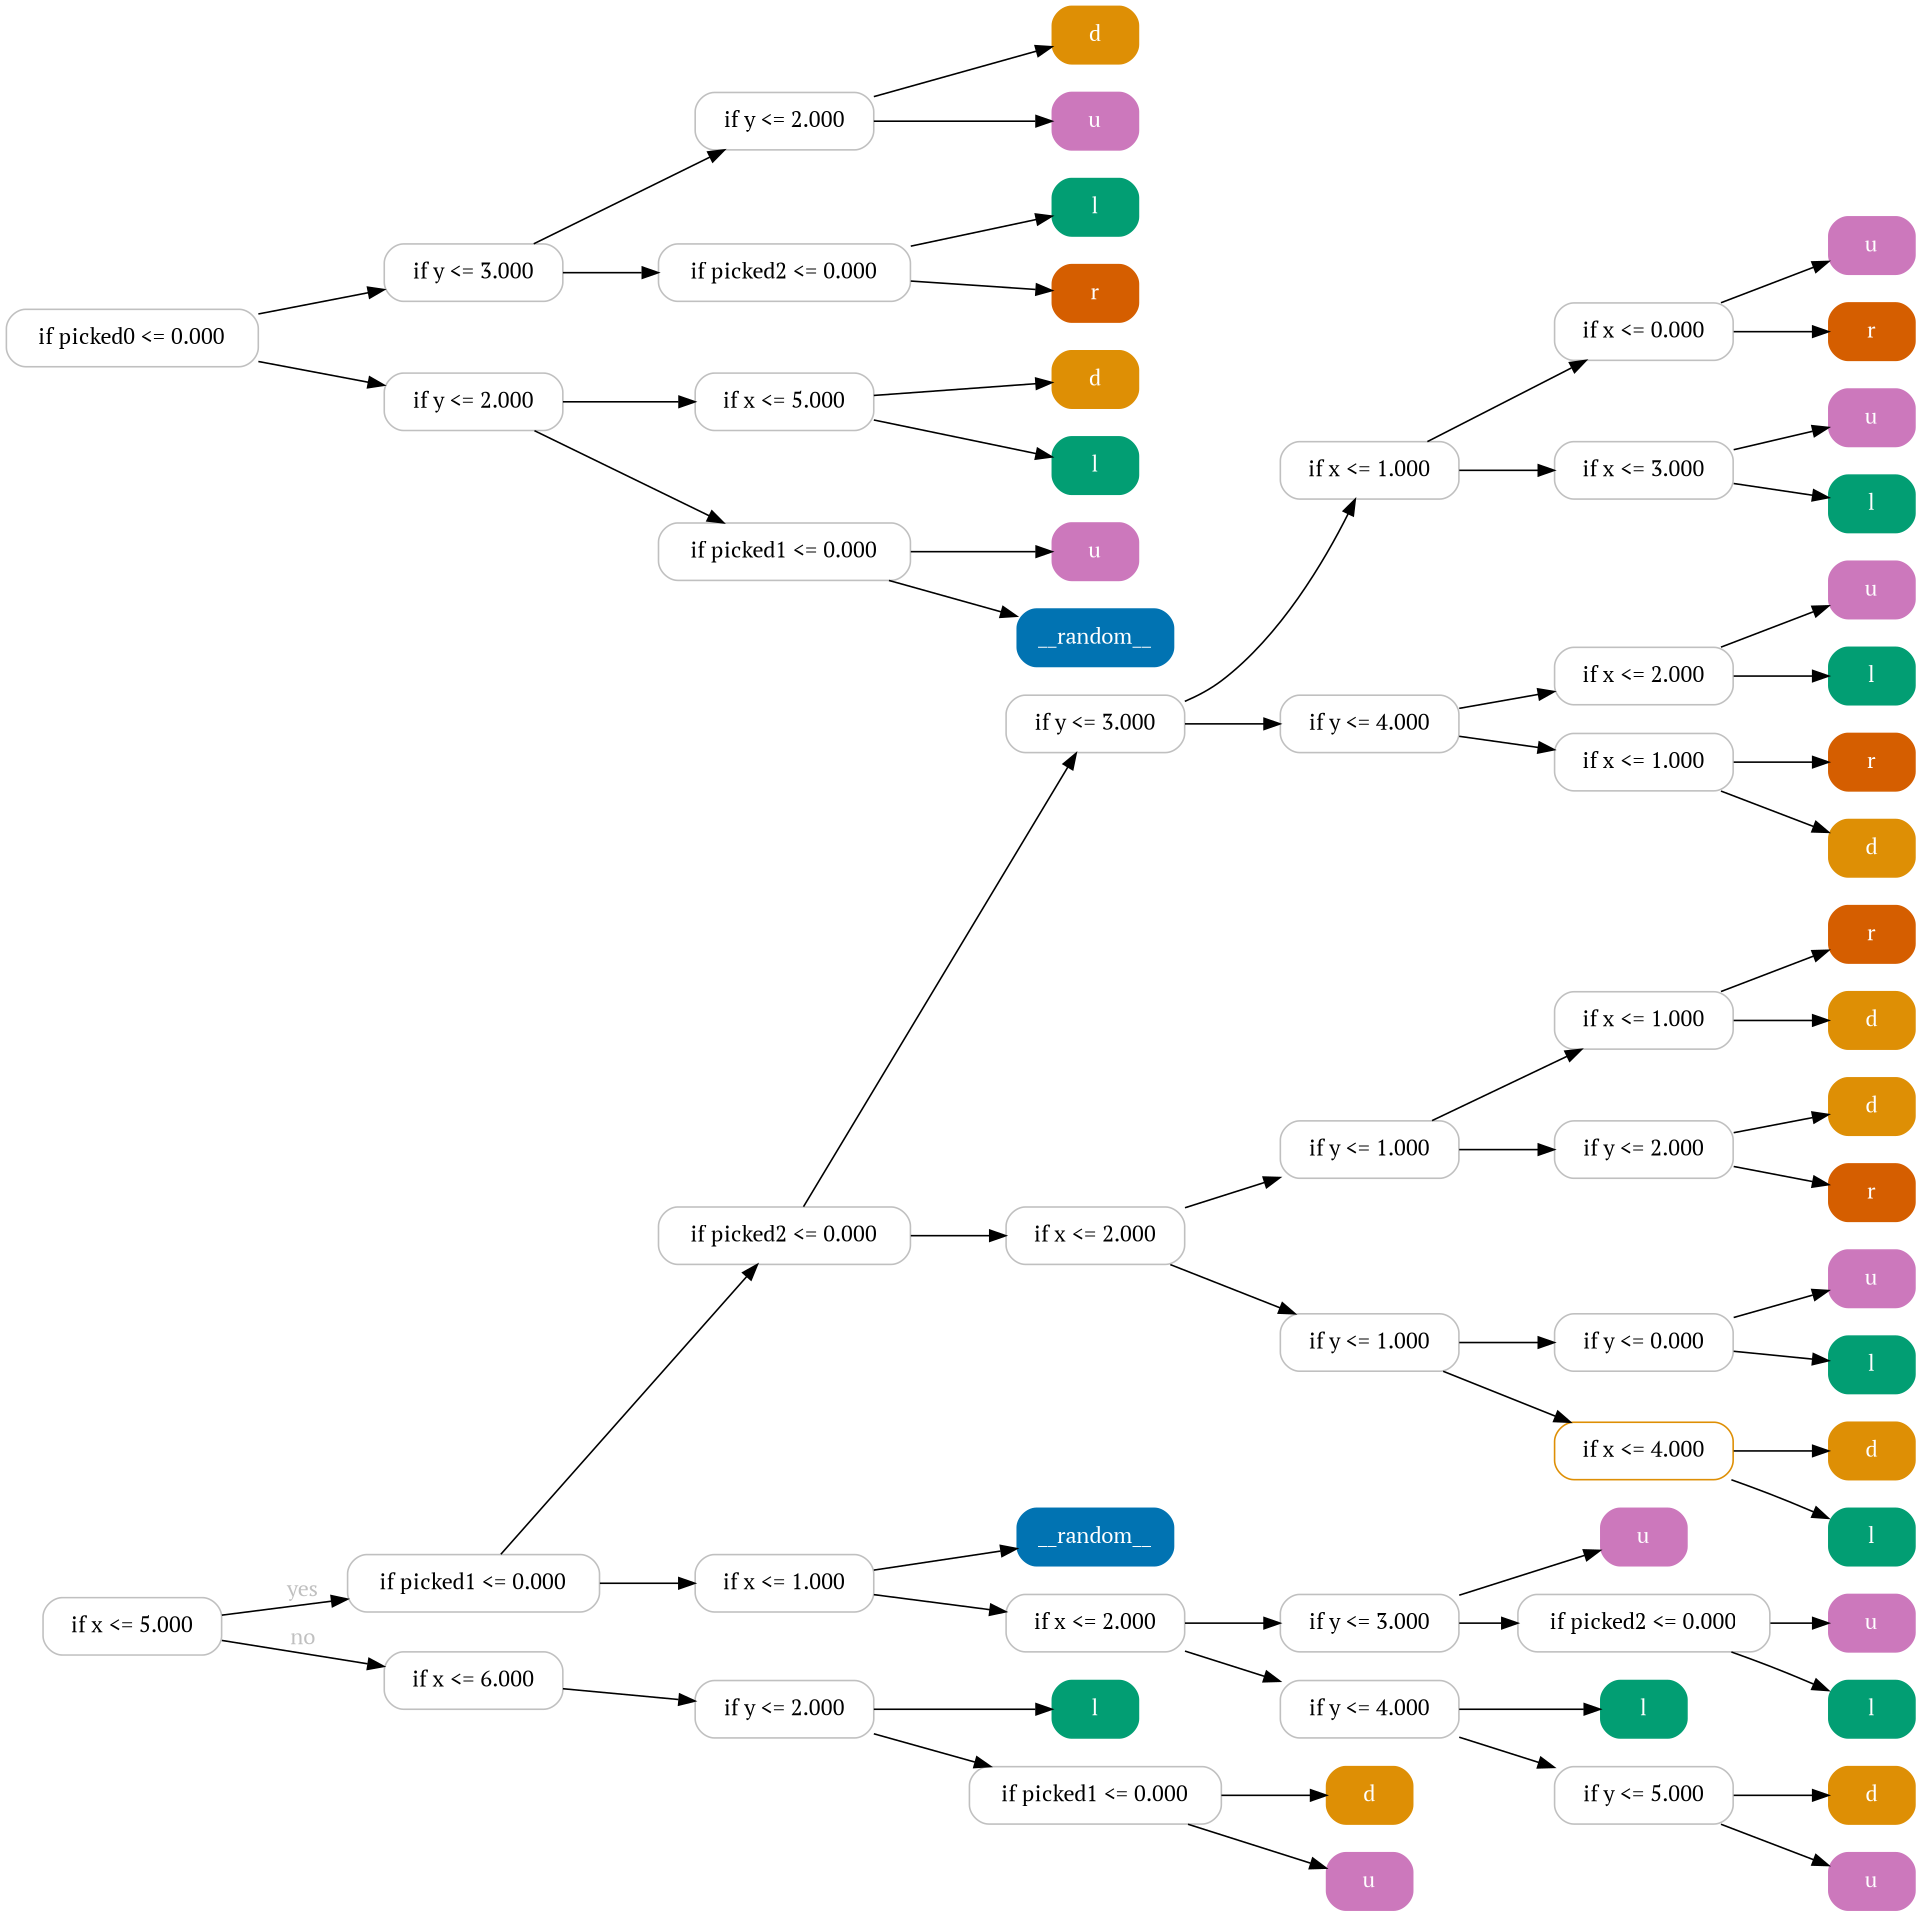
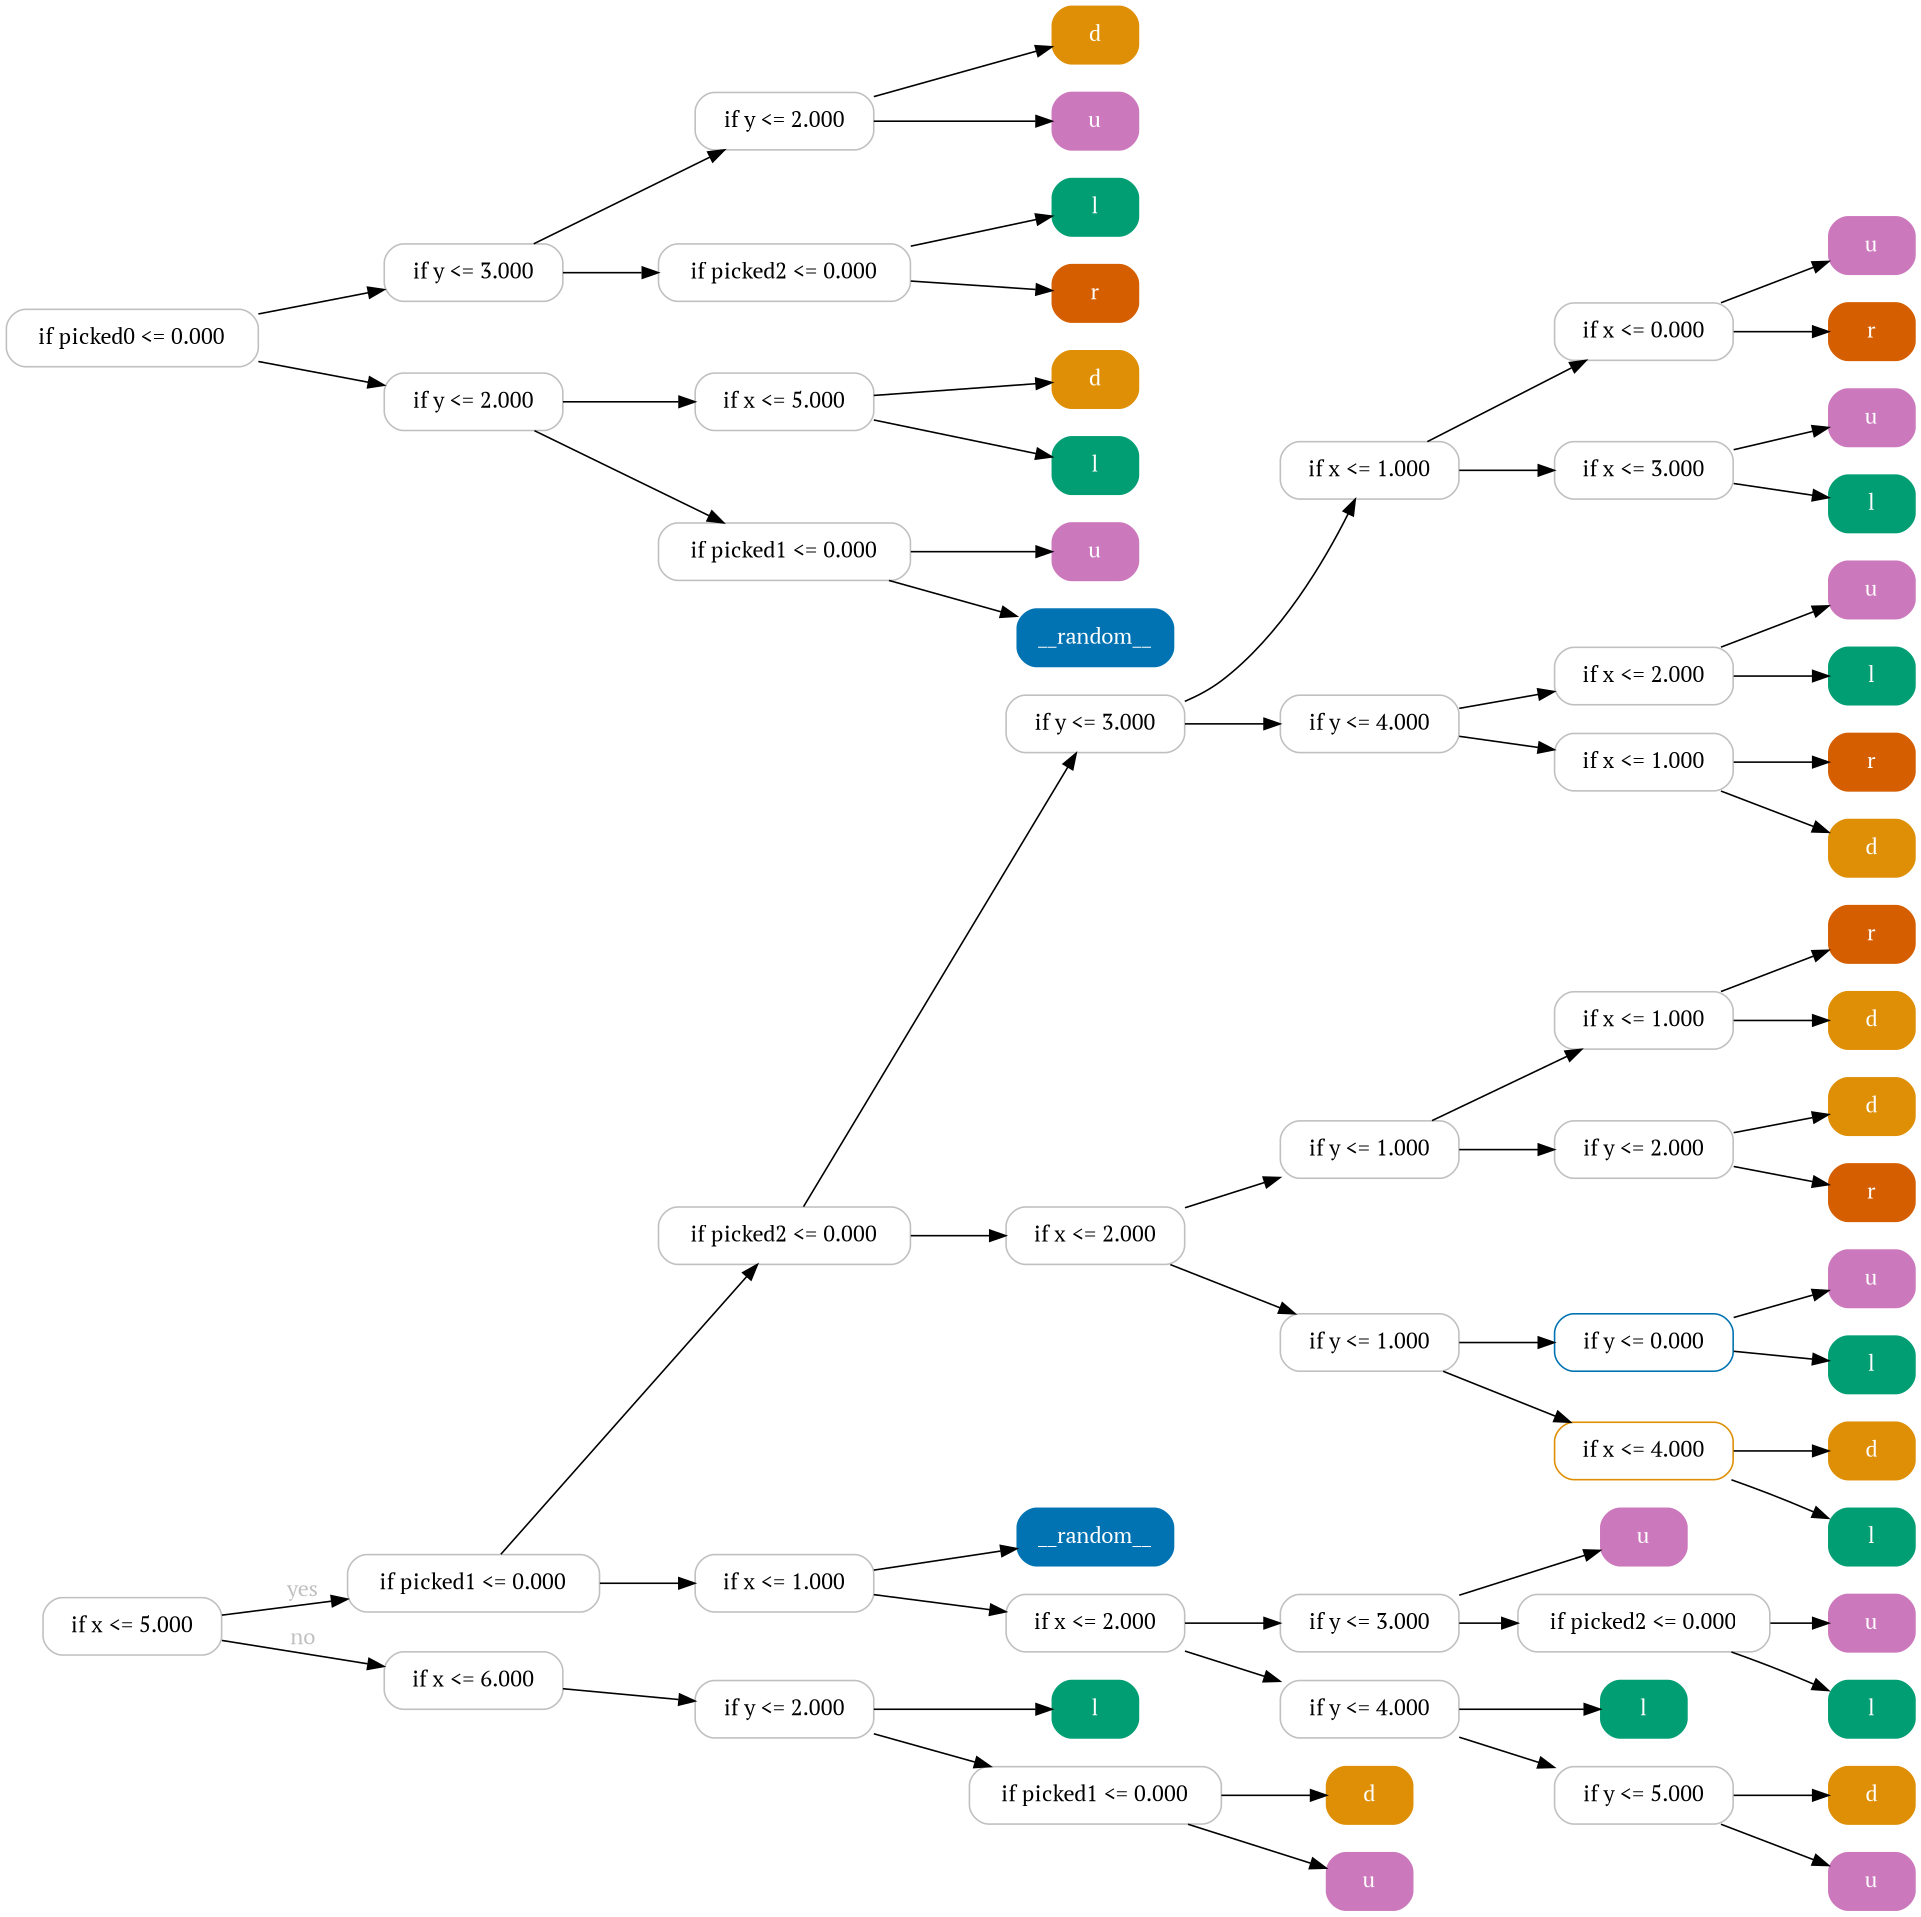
(1644, 1343) -> (1644, 1343)
